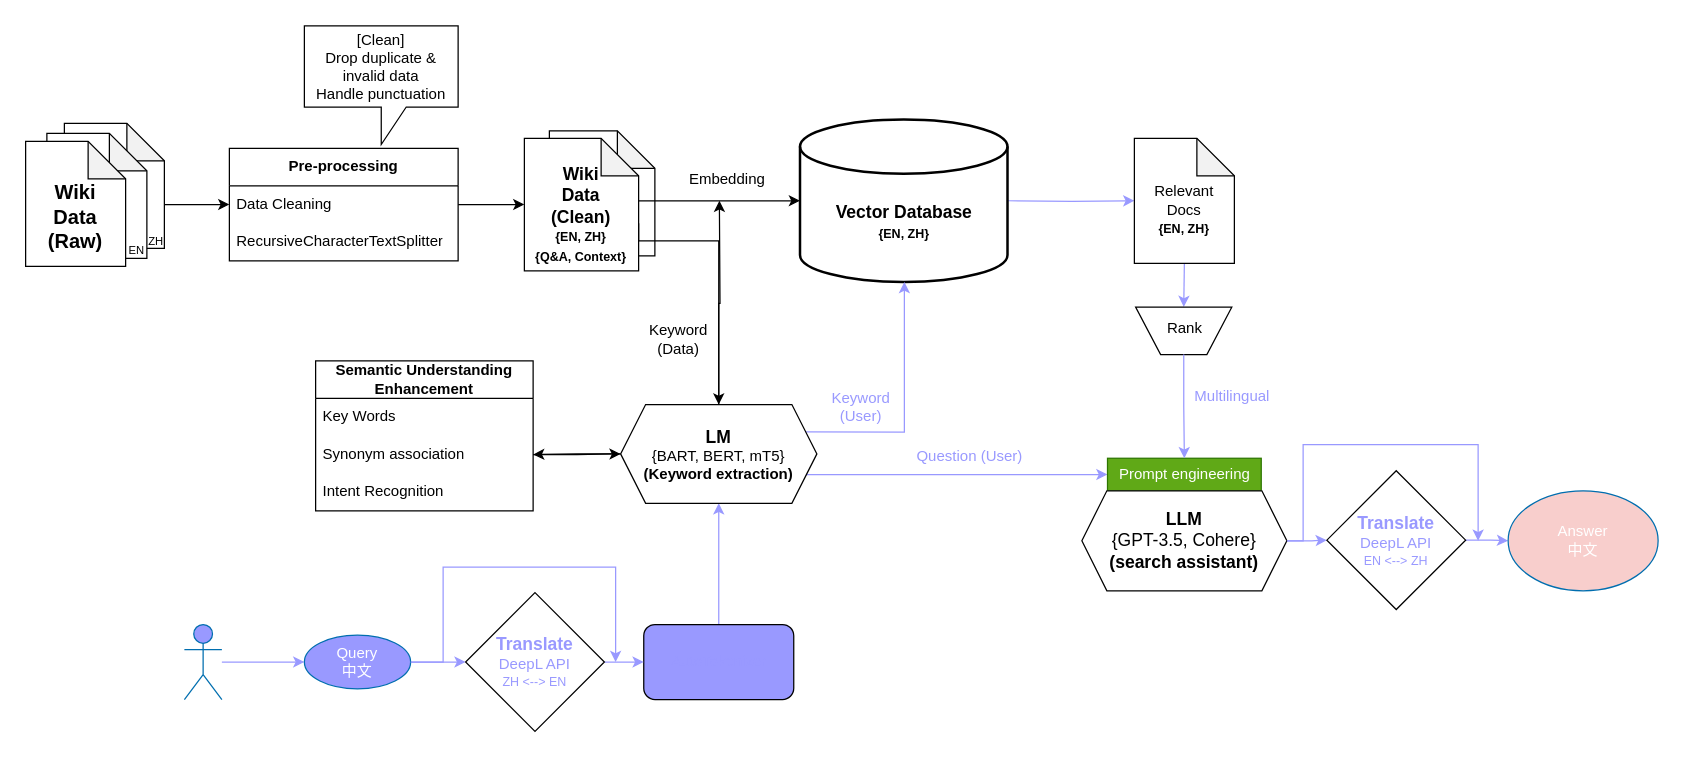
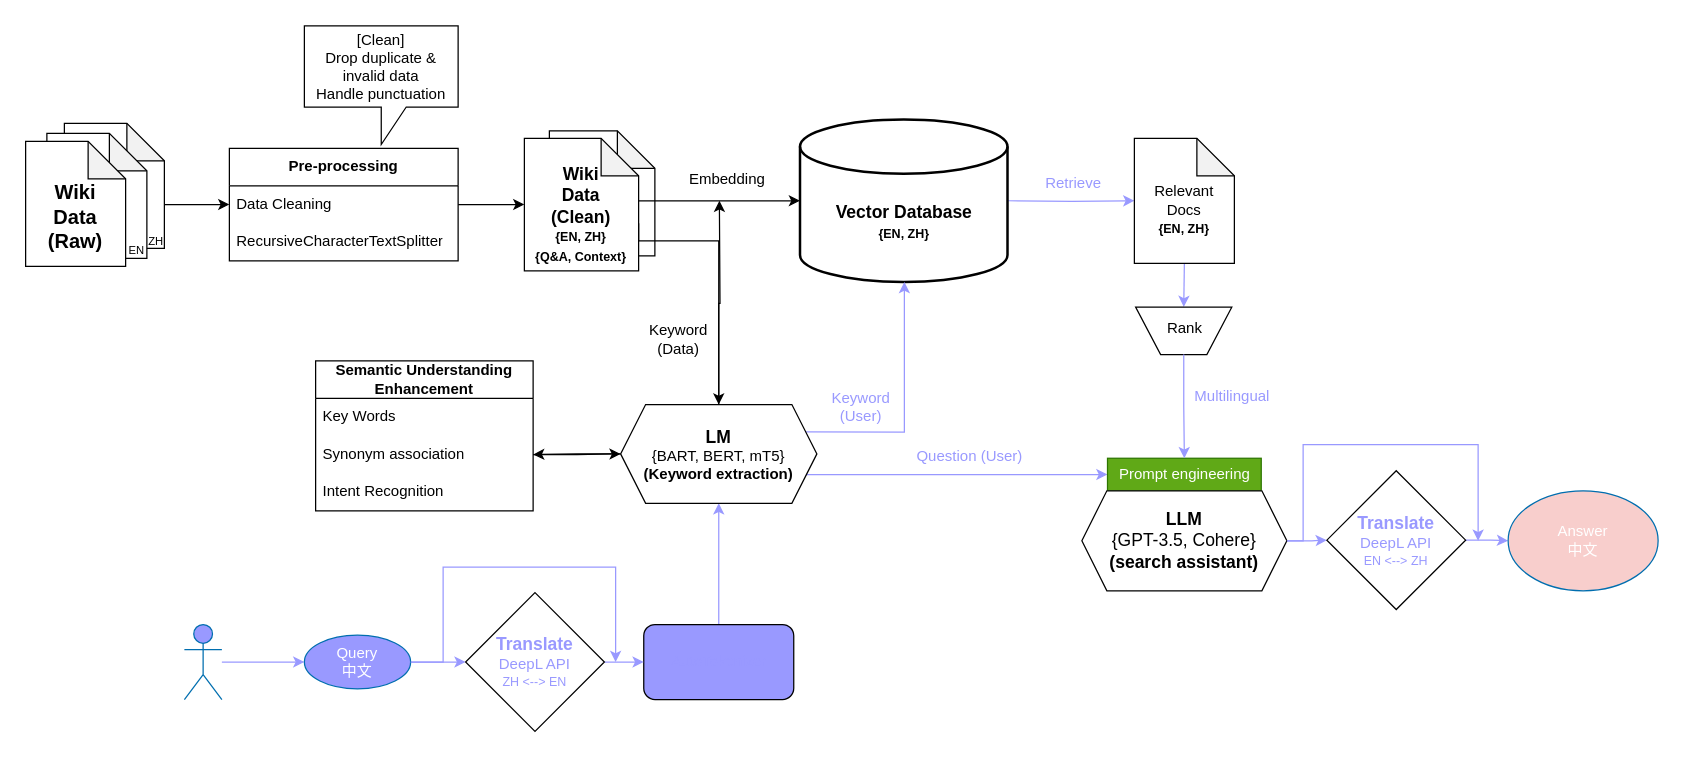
none -> (1073, 183)
